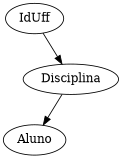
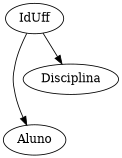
(55, 106) -> (13, 75)
